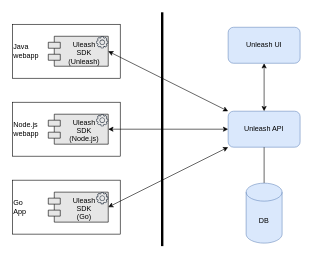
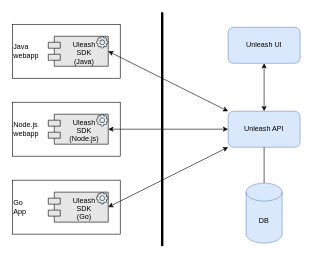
(84, 44) -> (84, 44)
